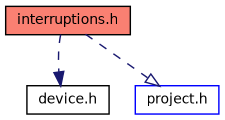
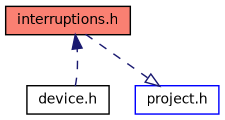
(59, 53) -> (77, 67)
